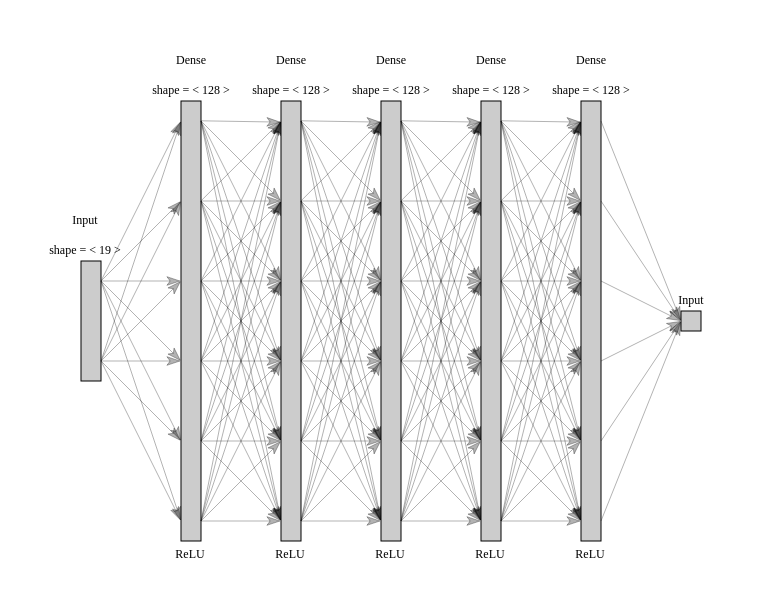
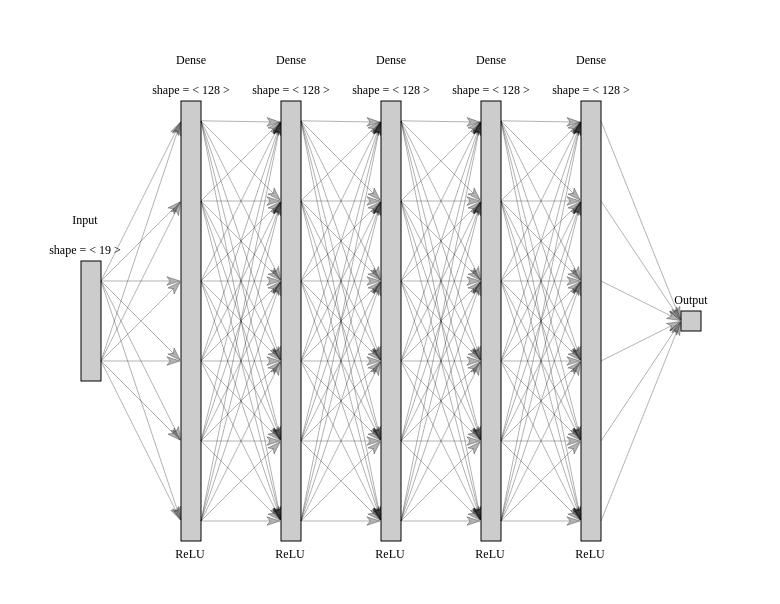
(692, 297) -> (692, 297)
